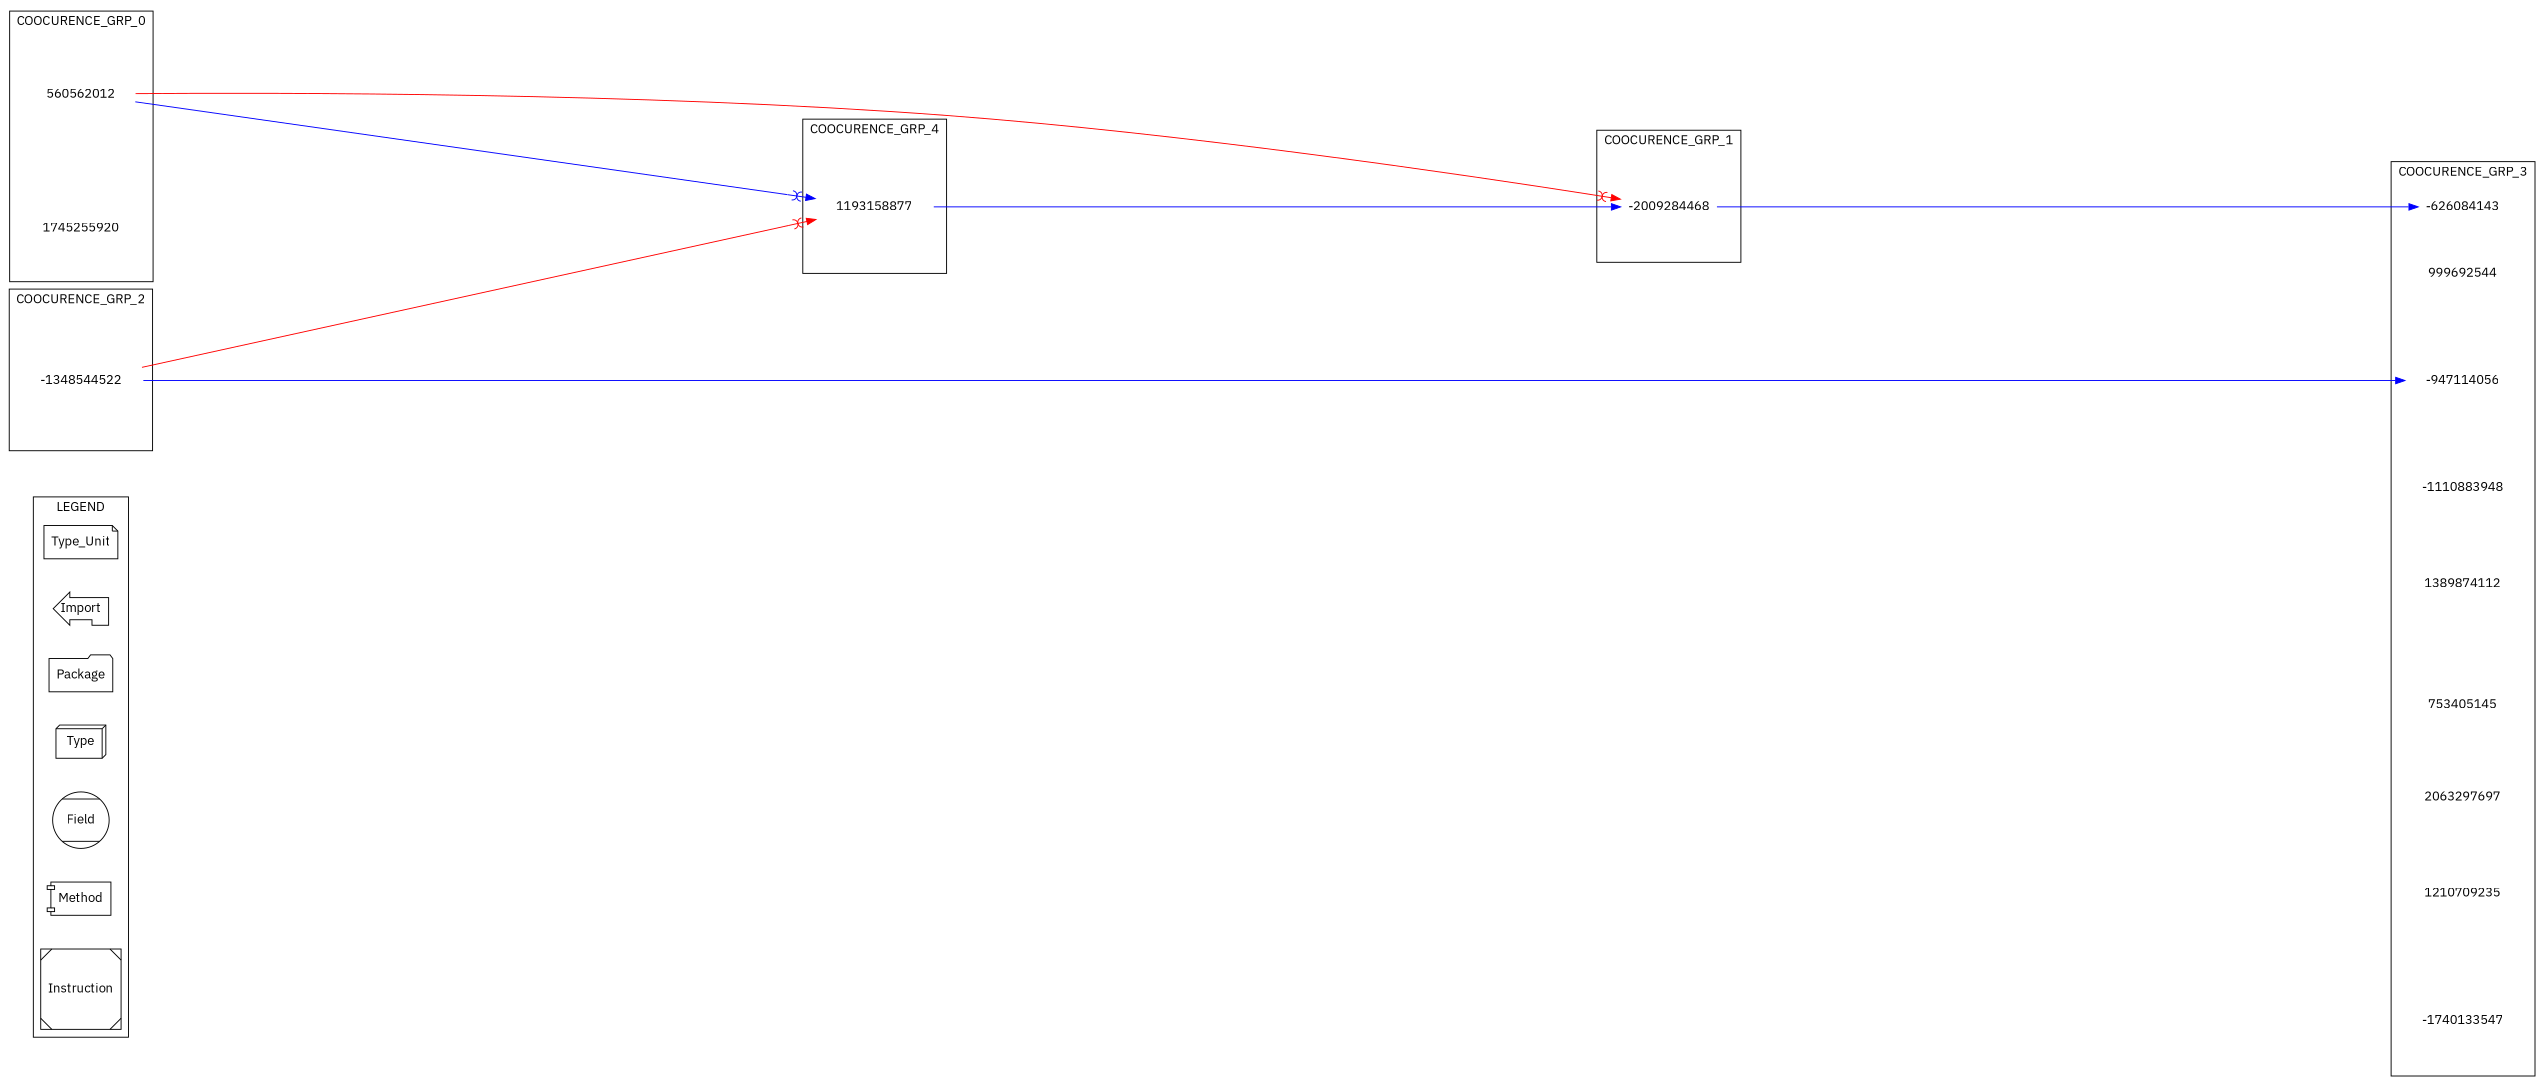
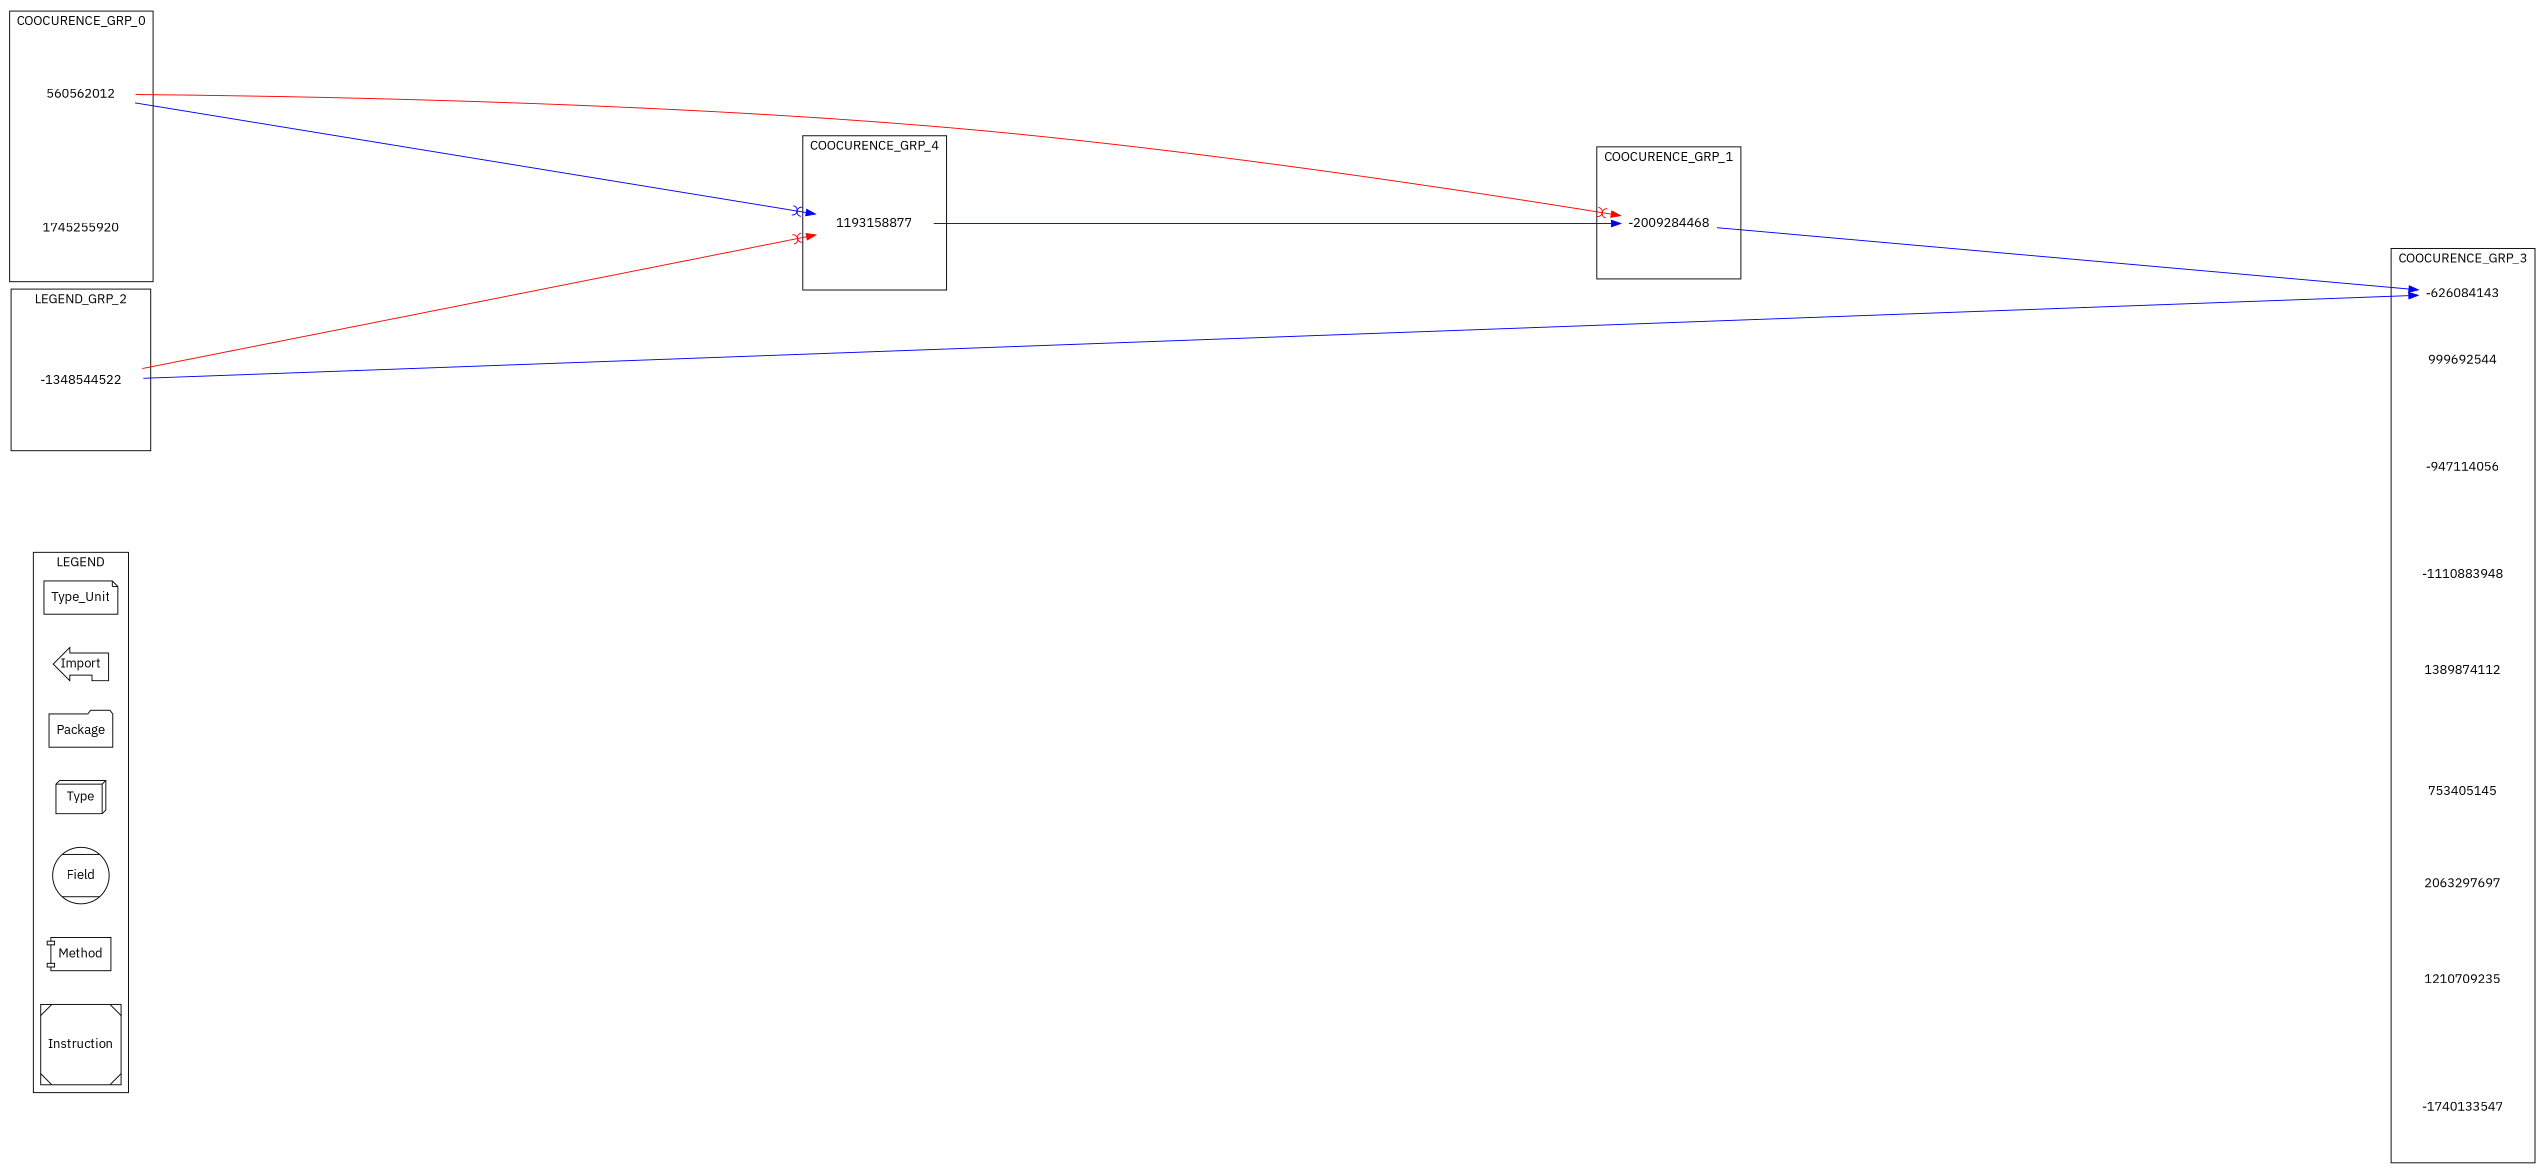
(81, 300) -> (81, 300)
(1269, 381) -> (1276, 337)
